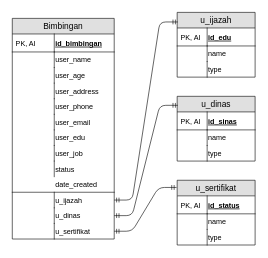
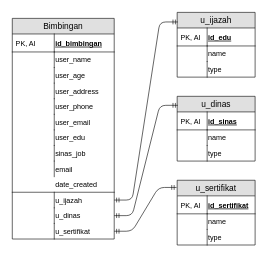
(71, 154) -> (72, 154)
(67, 169) -> (63, 169)
(225, 205) -> (232, 205)
